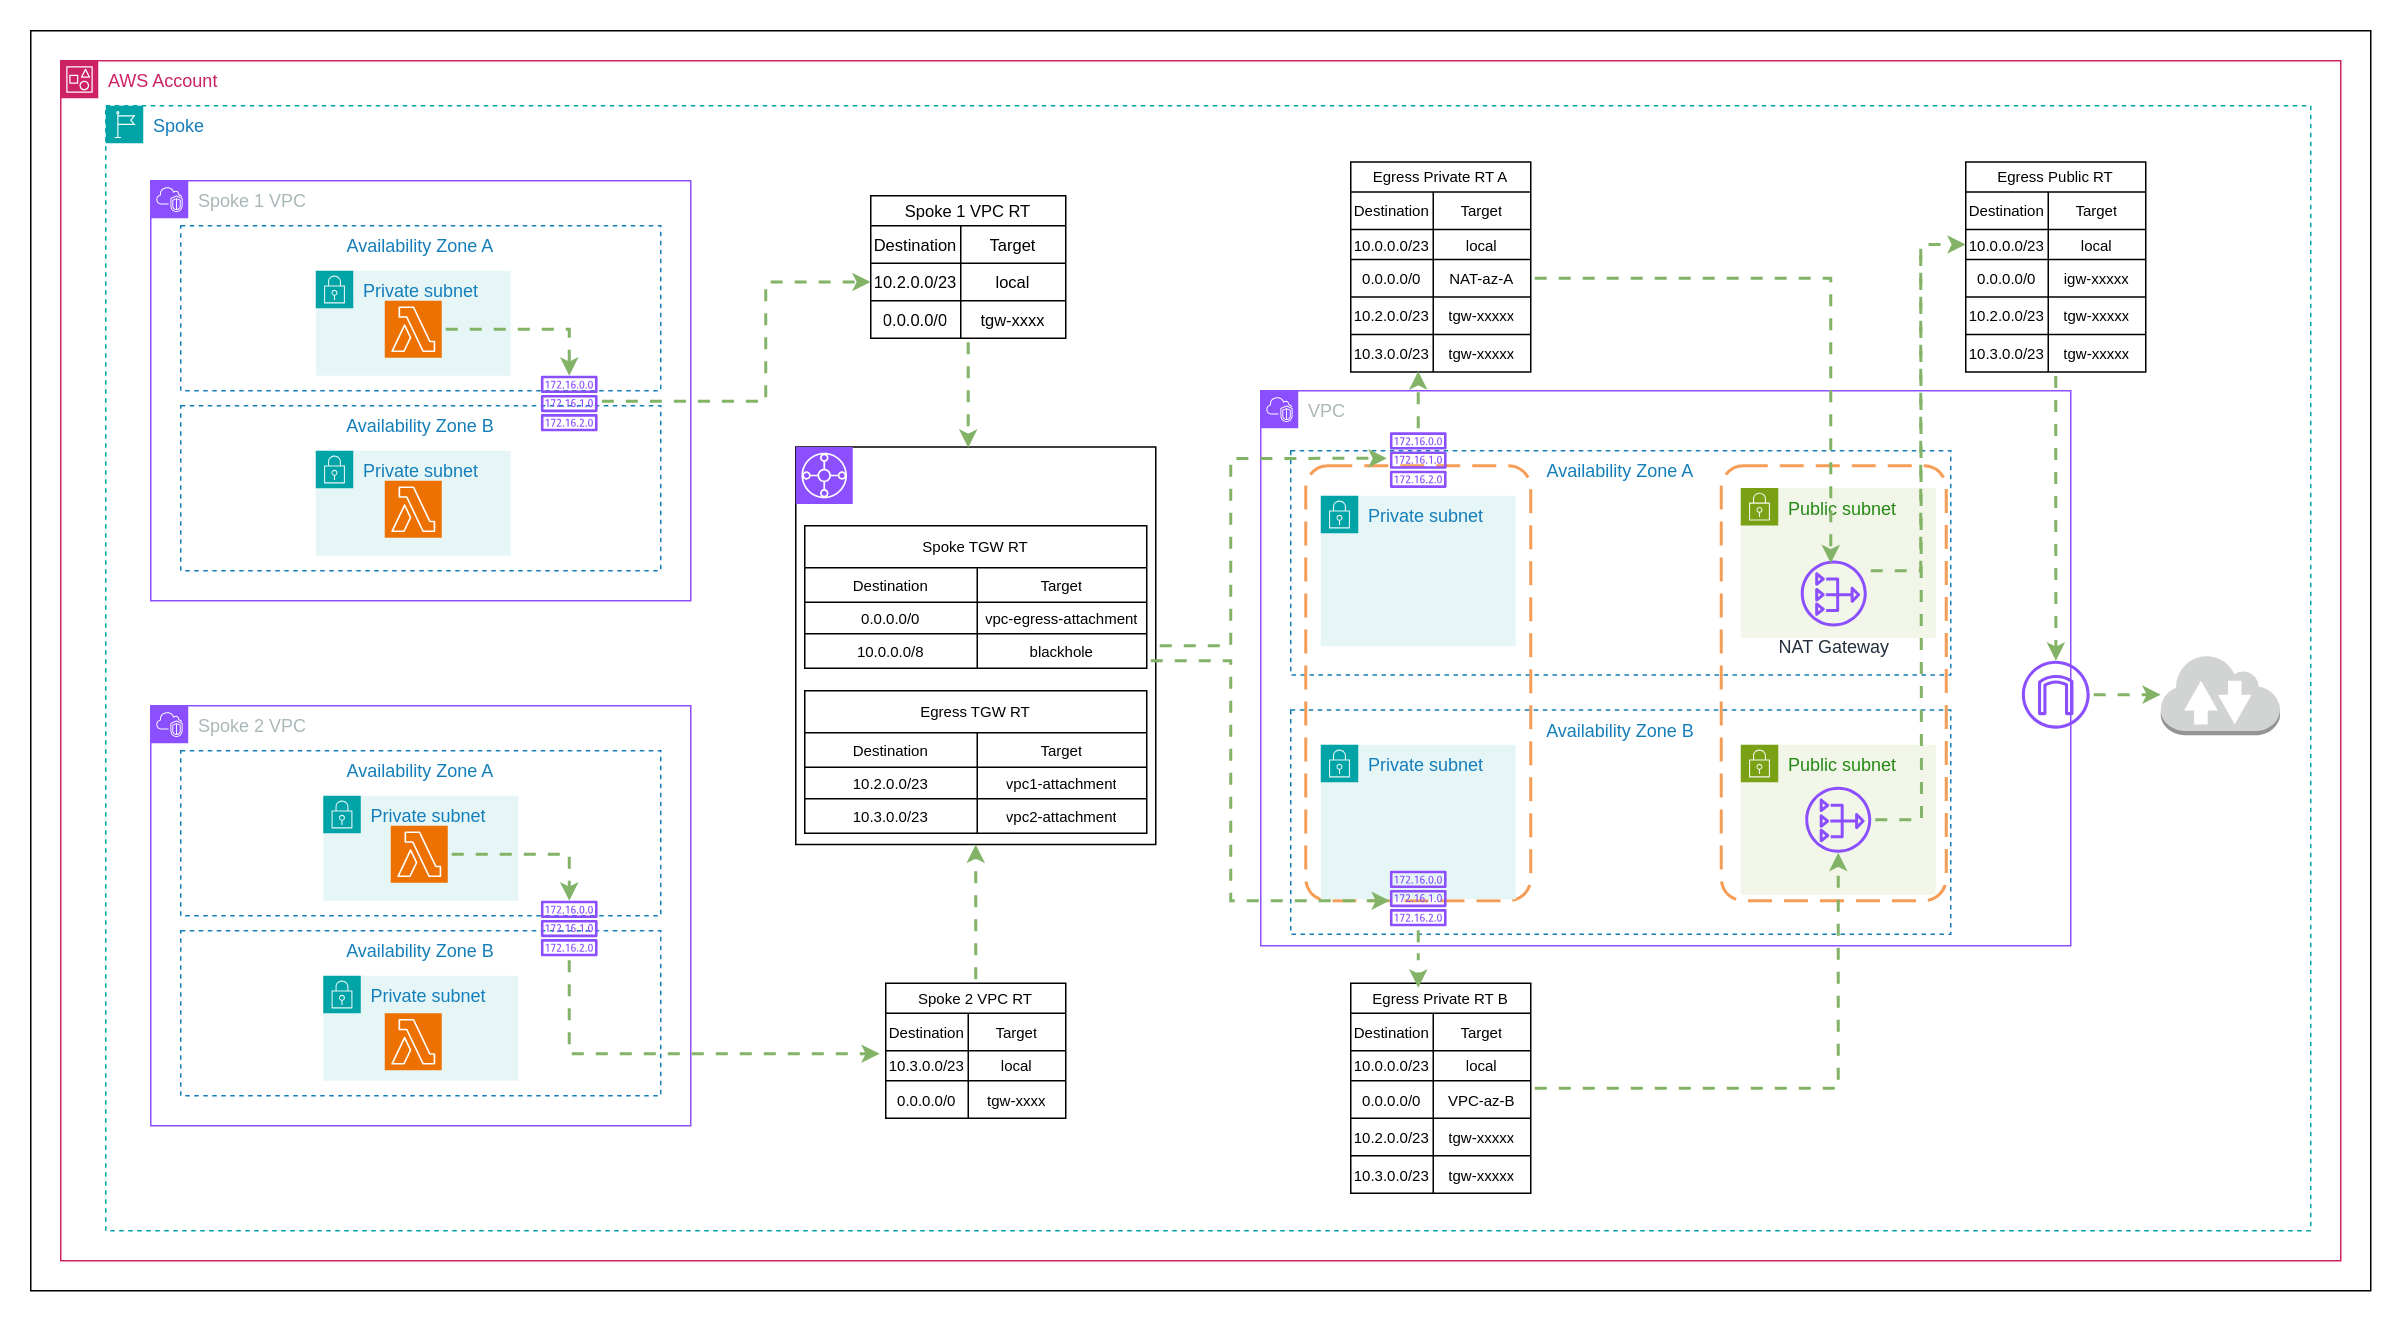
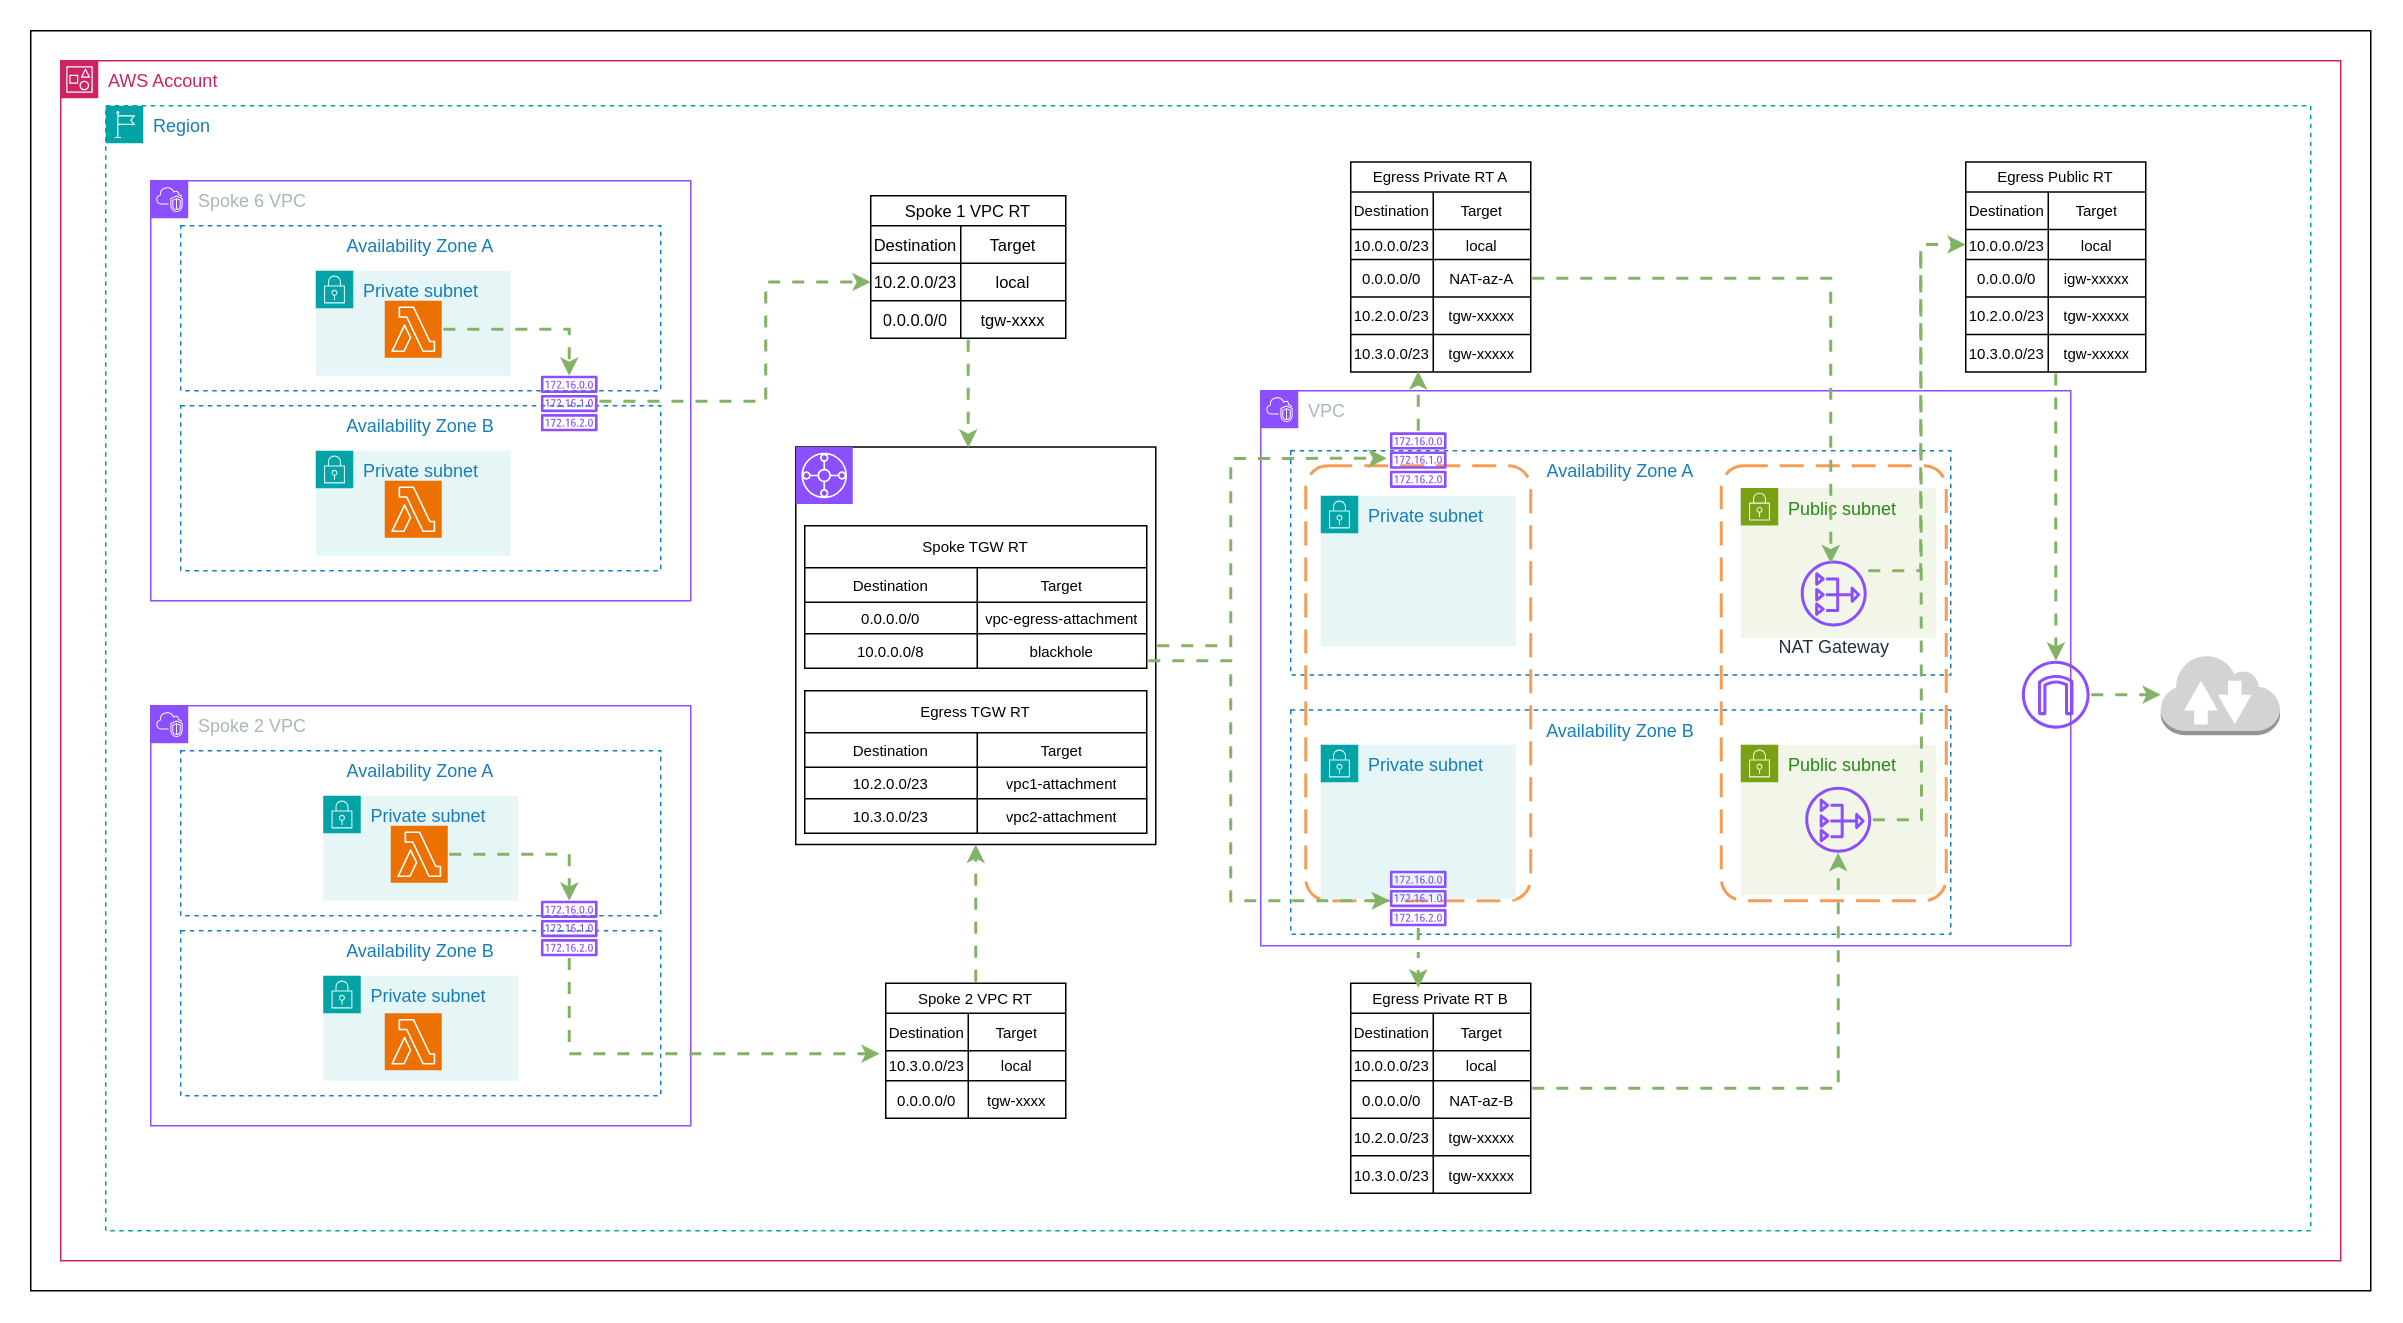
(179, 127) -> (182, 127)
(250, 202) -> (250, 202)
(1482, 1100) -> (1482, 1100)
